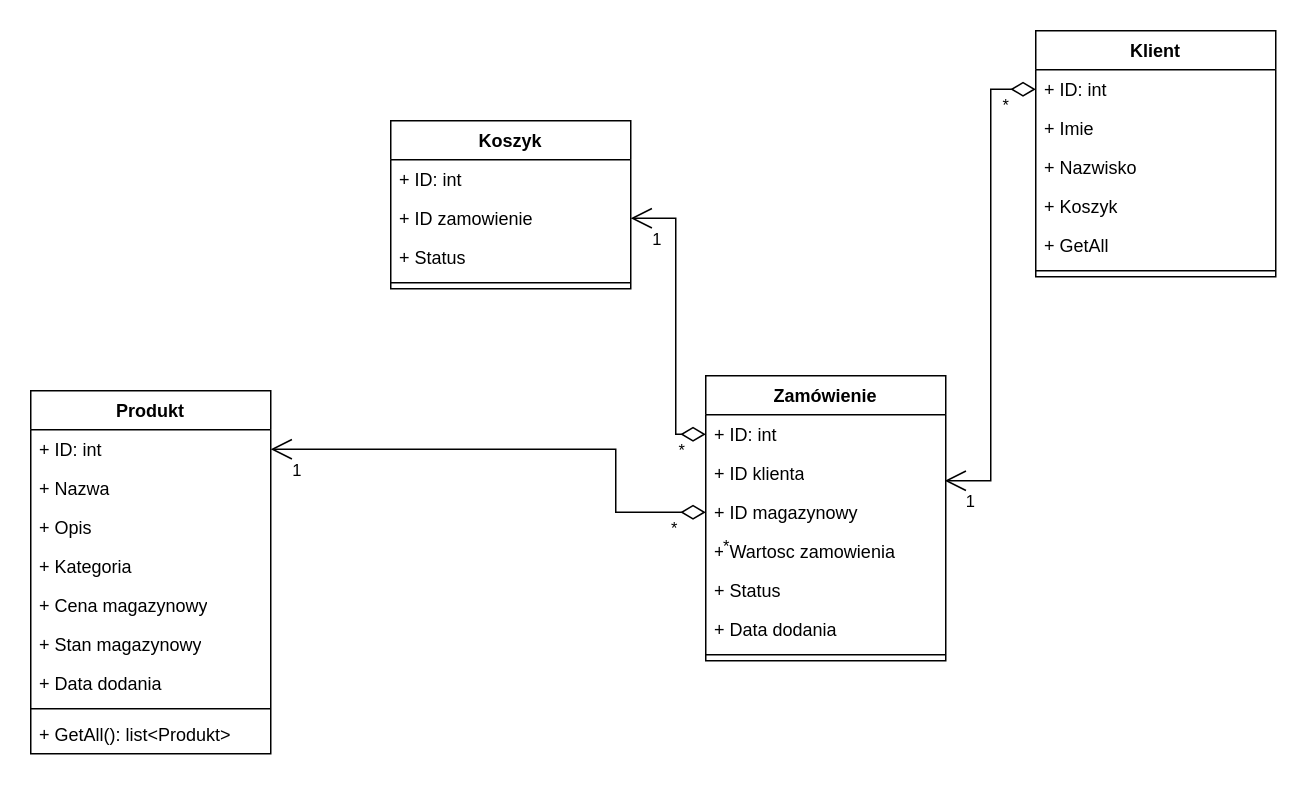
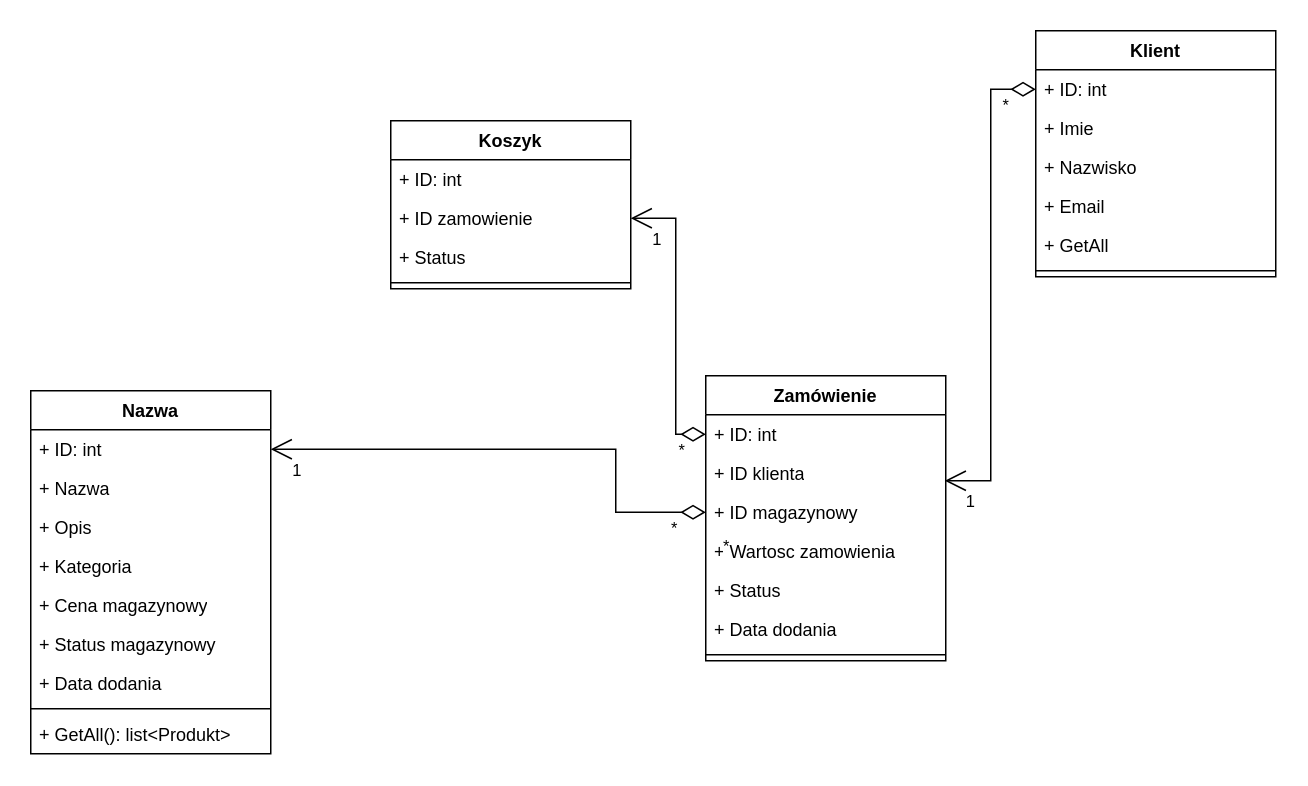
(1083, 208) -> (1073, 208)
(151, 412) -> (151, 412)
(121, 646) -> (131, 646)
